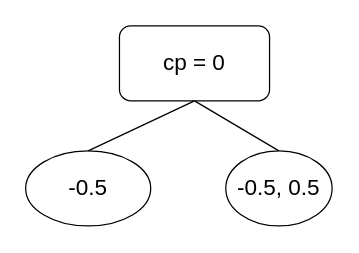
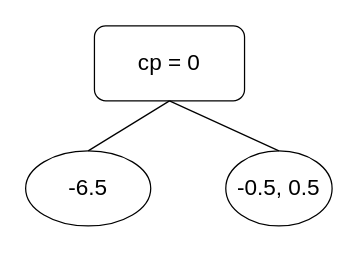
(194, 63) -> (169, 63)
(88, 188) -> (88, 188)
